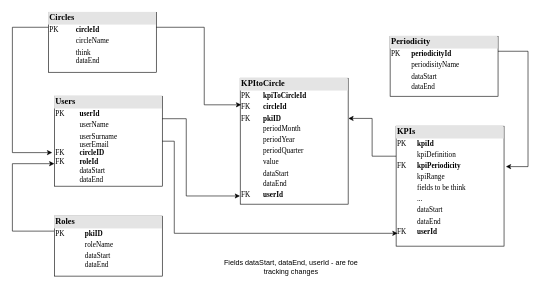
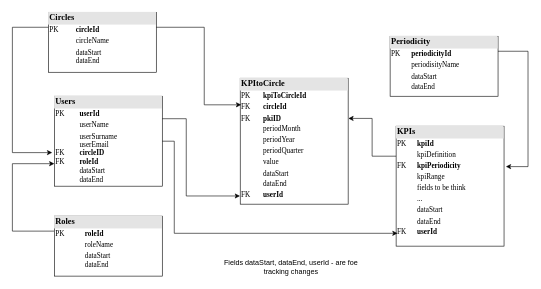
(67, 34) -> (67, 34)
(72, 238) -> (72, 238)
